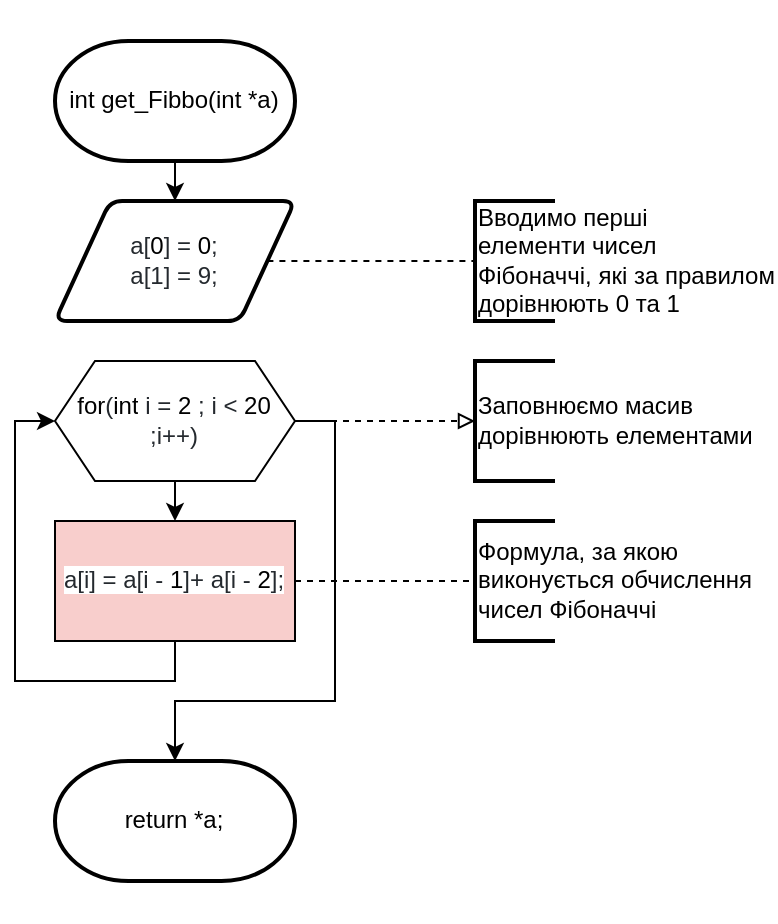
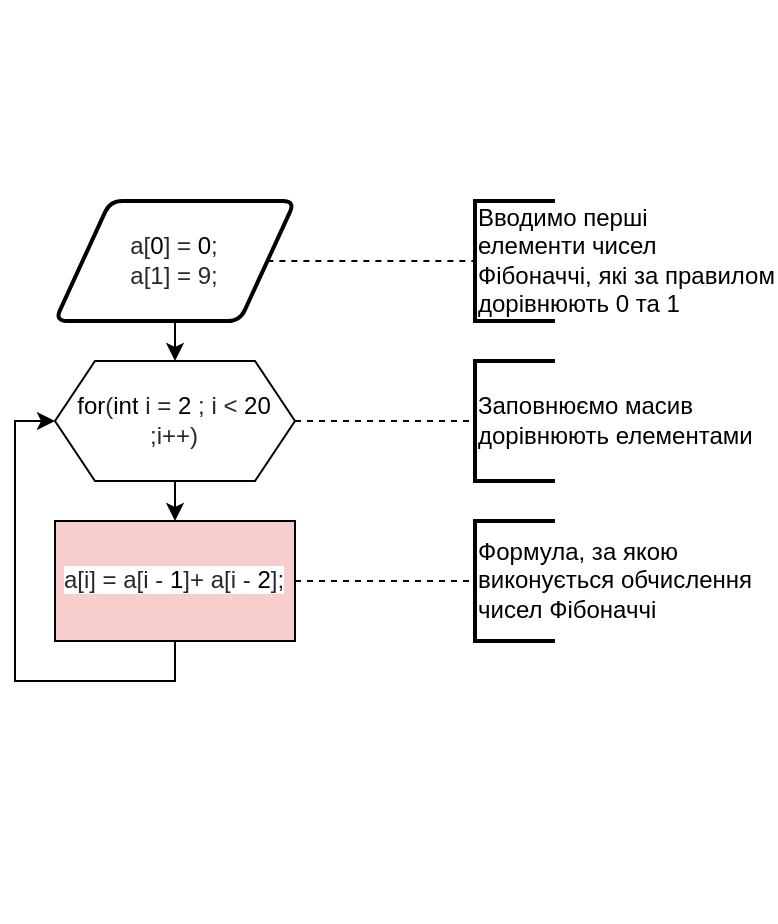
(175, 101) -> none
(175, 174) -> none
none -> (175, 334)
(457, 421) -> (464, 421)
(335, 666) -> none
(175, 821) -> none
